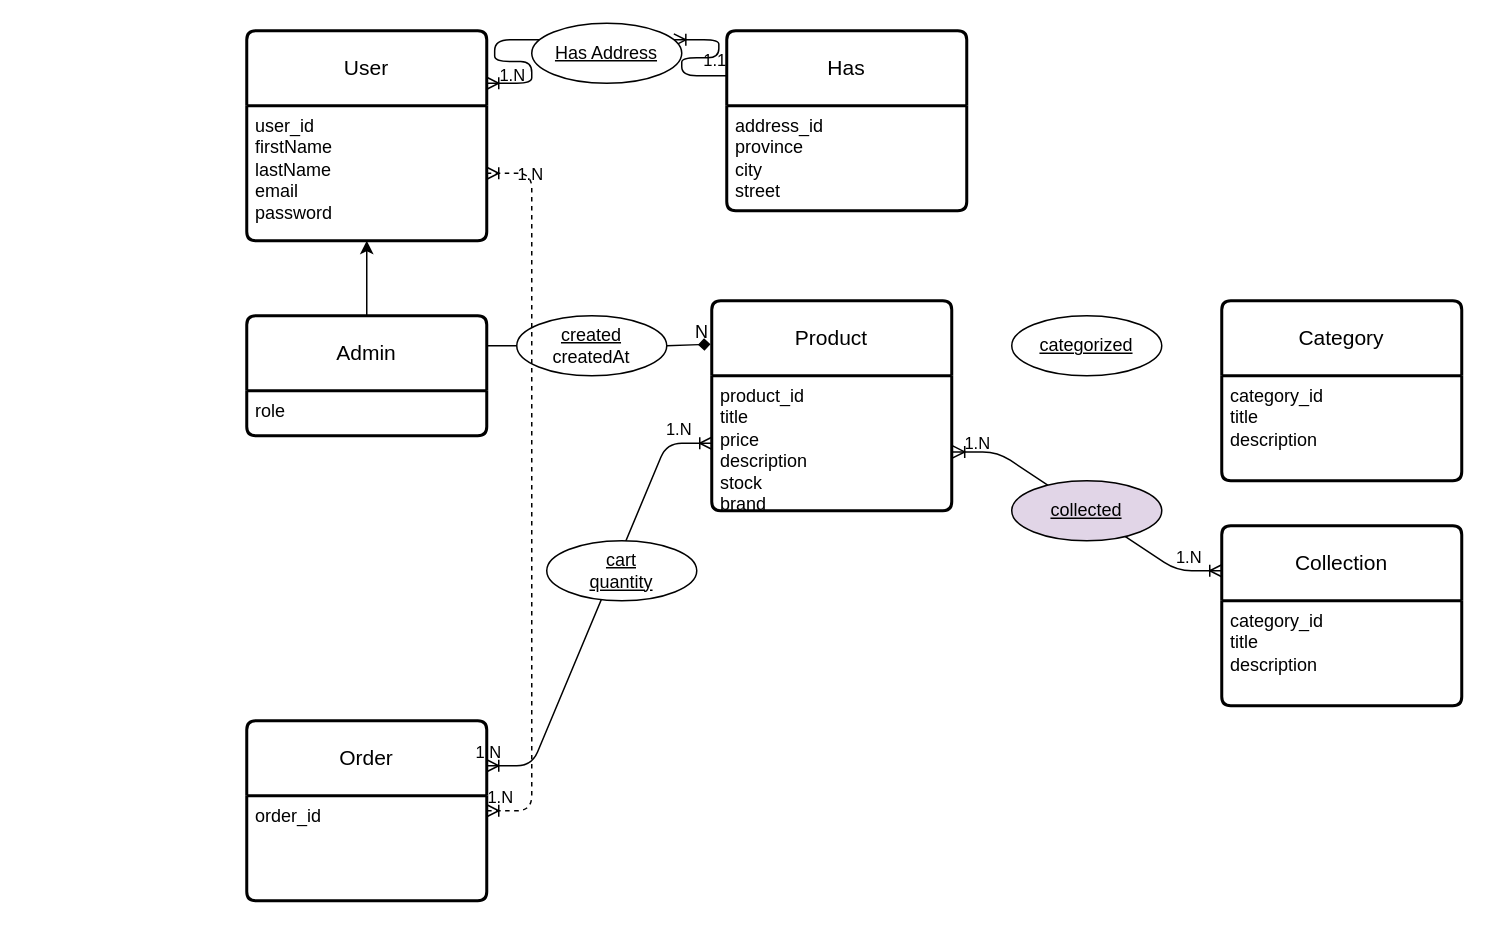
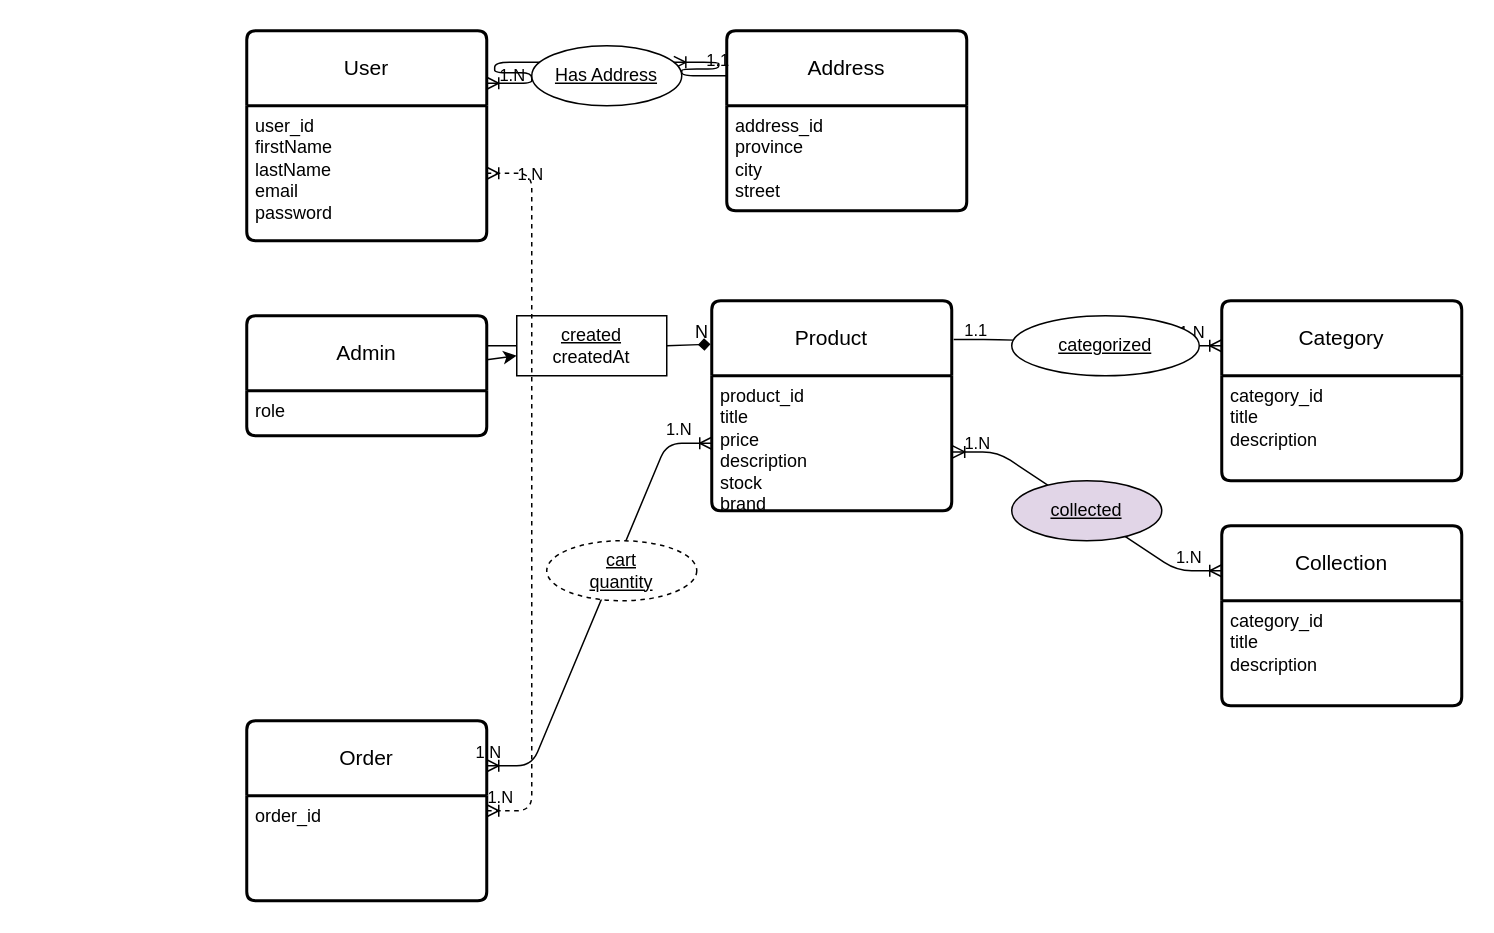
(607, 53) -> (607, 76)
(847, 68) -> (847, 68)
(367, 283) -> (497, 358)
none -> (1095, 343)
(592, 346) -> (592, 346)
(1087, 346) -> (1106, 346)
(622, 571) -> (622, 571)
